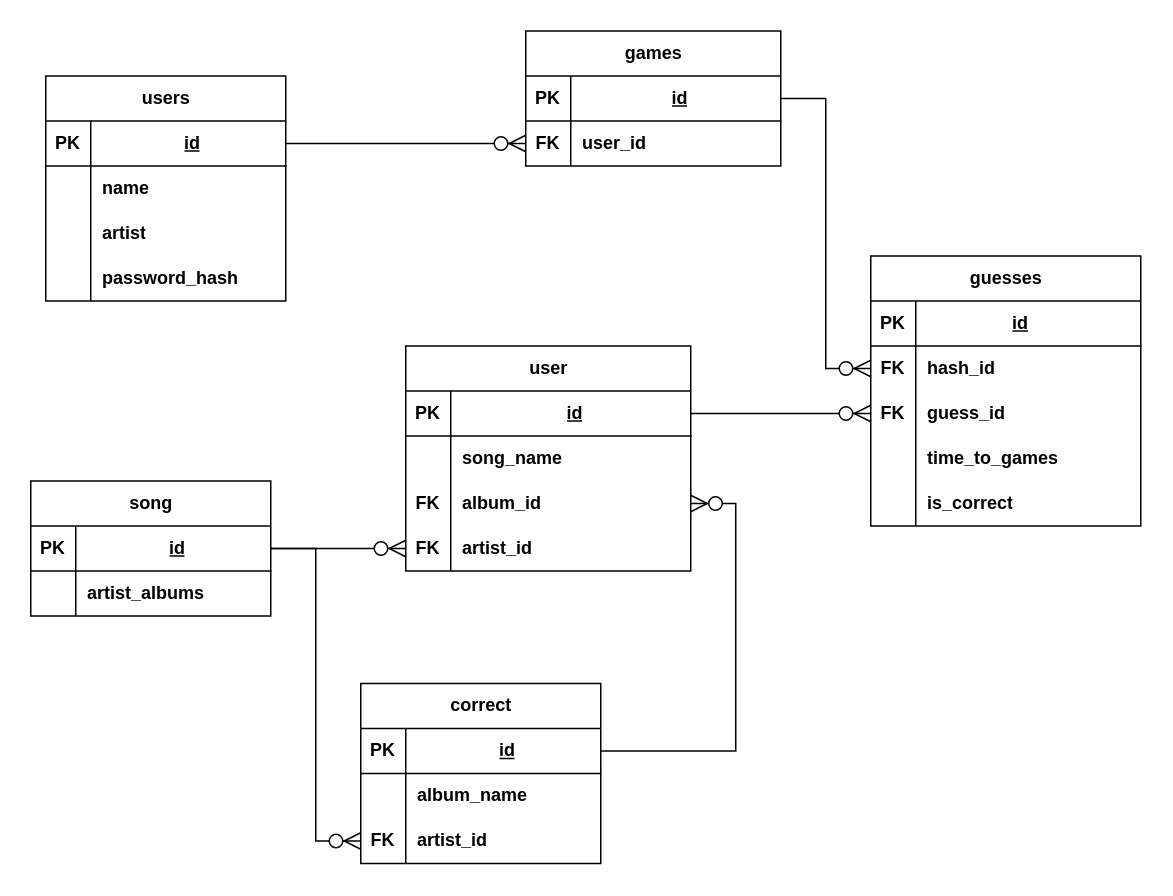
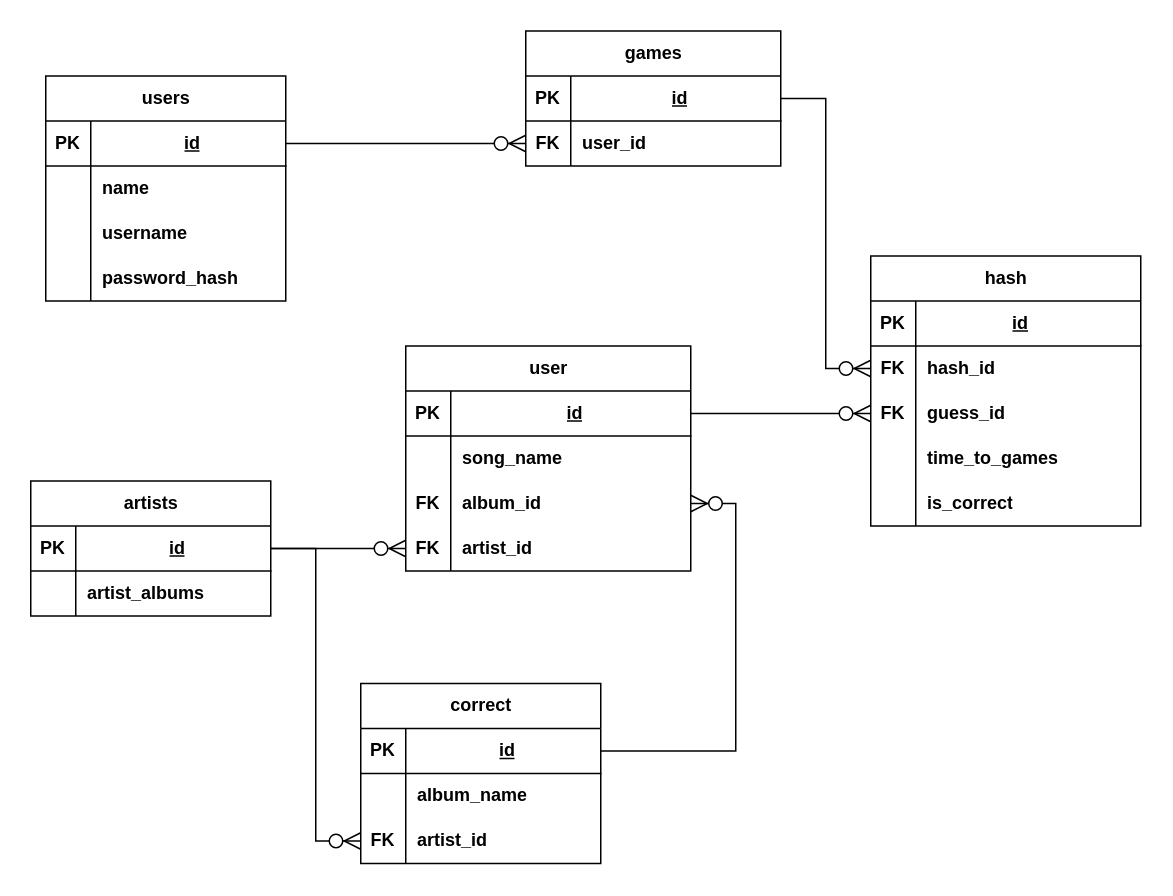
(131, 233) -> (143, 233)
(1007, 278) -> (1007, 278)
(152, 503) -> (152, 503)
